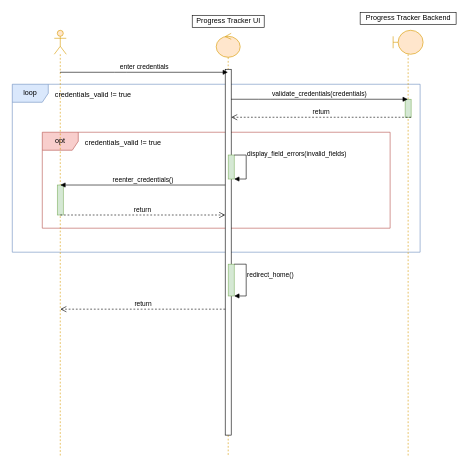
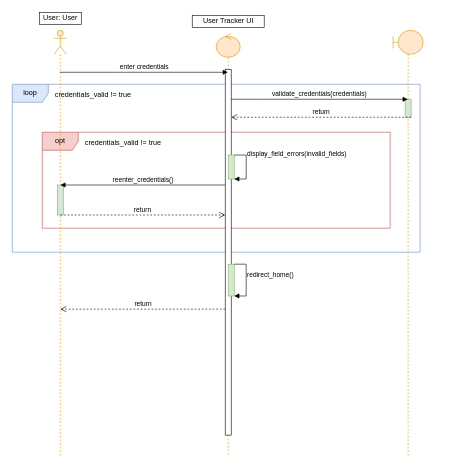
none -> (60, 18)
(408, 18) -> none
(229, 21) -> (229, 21)
